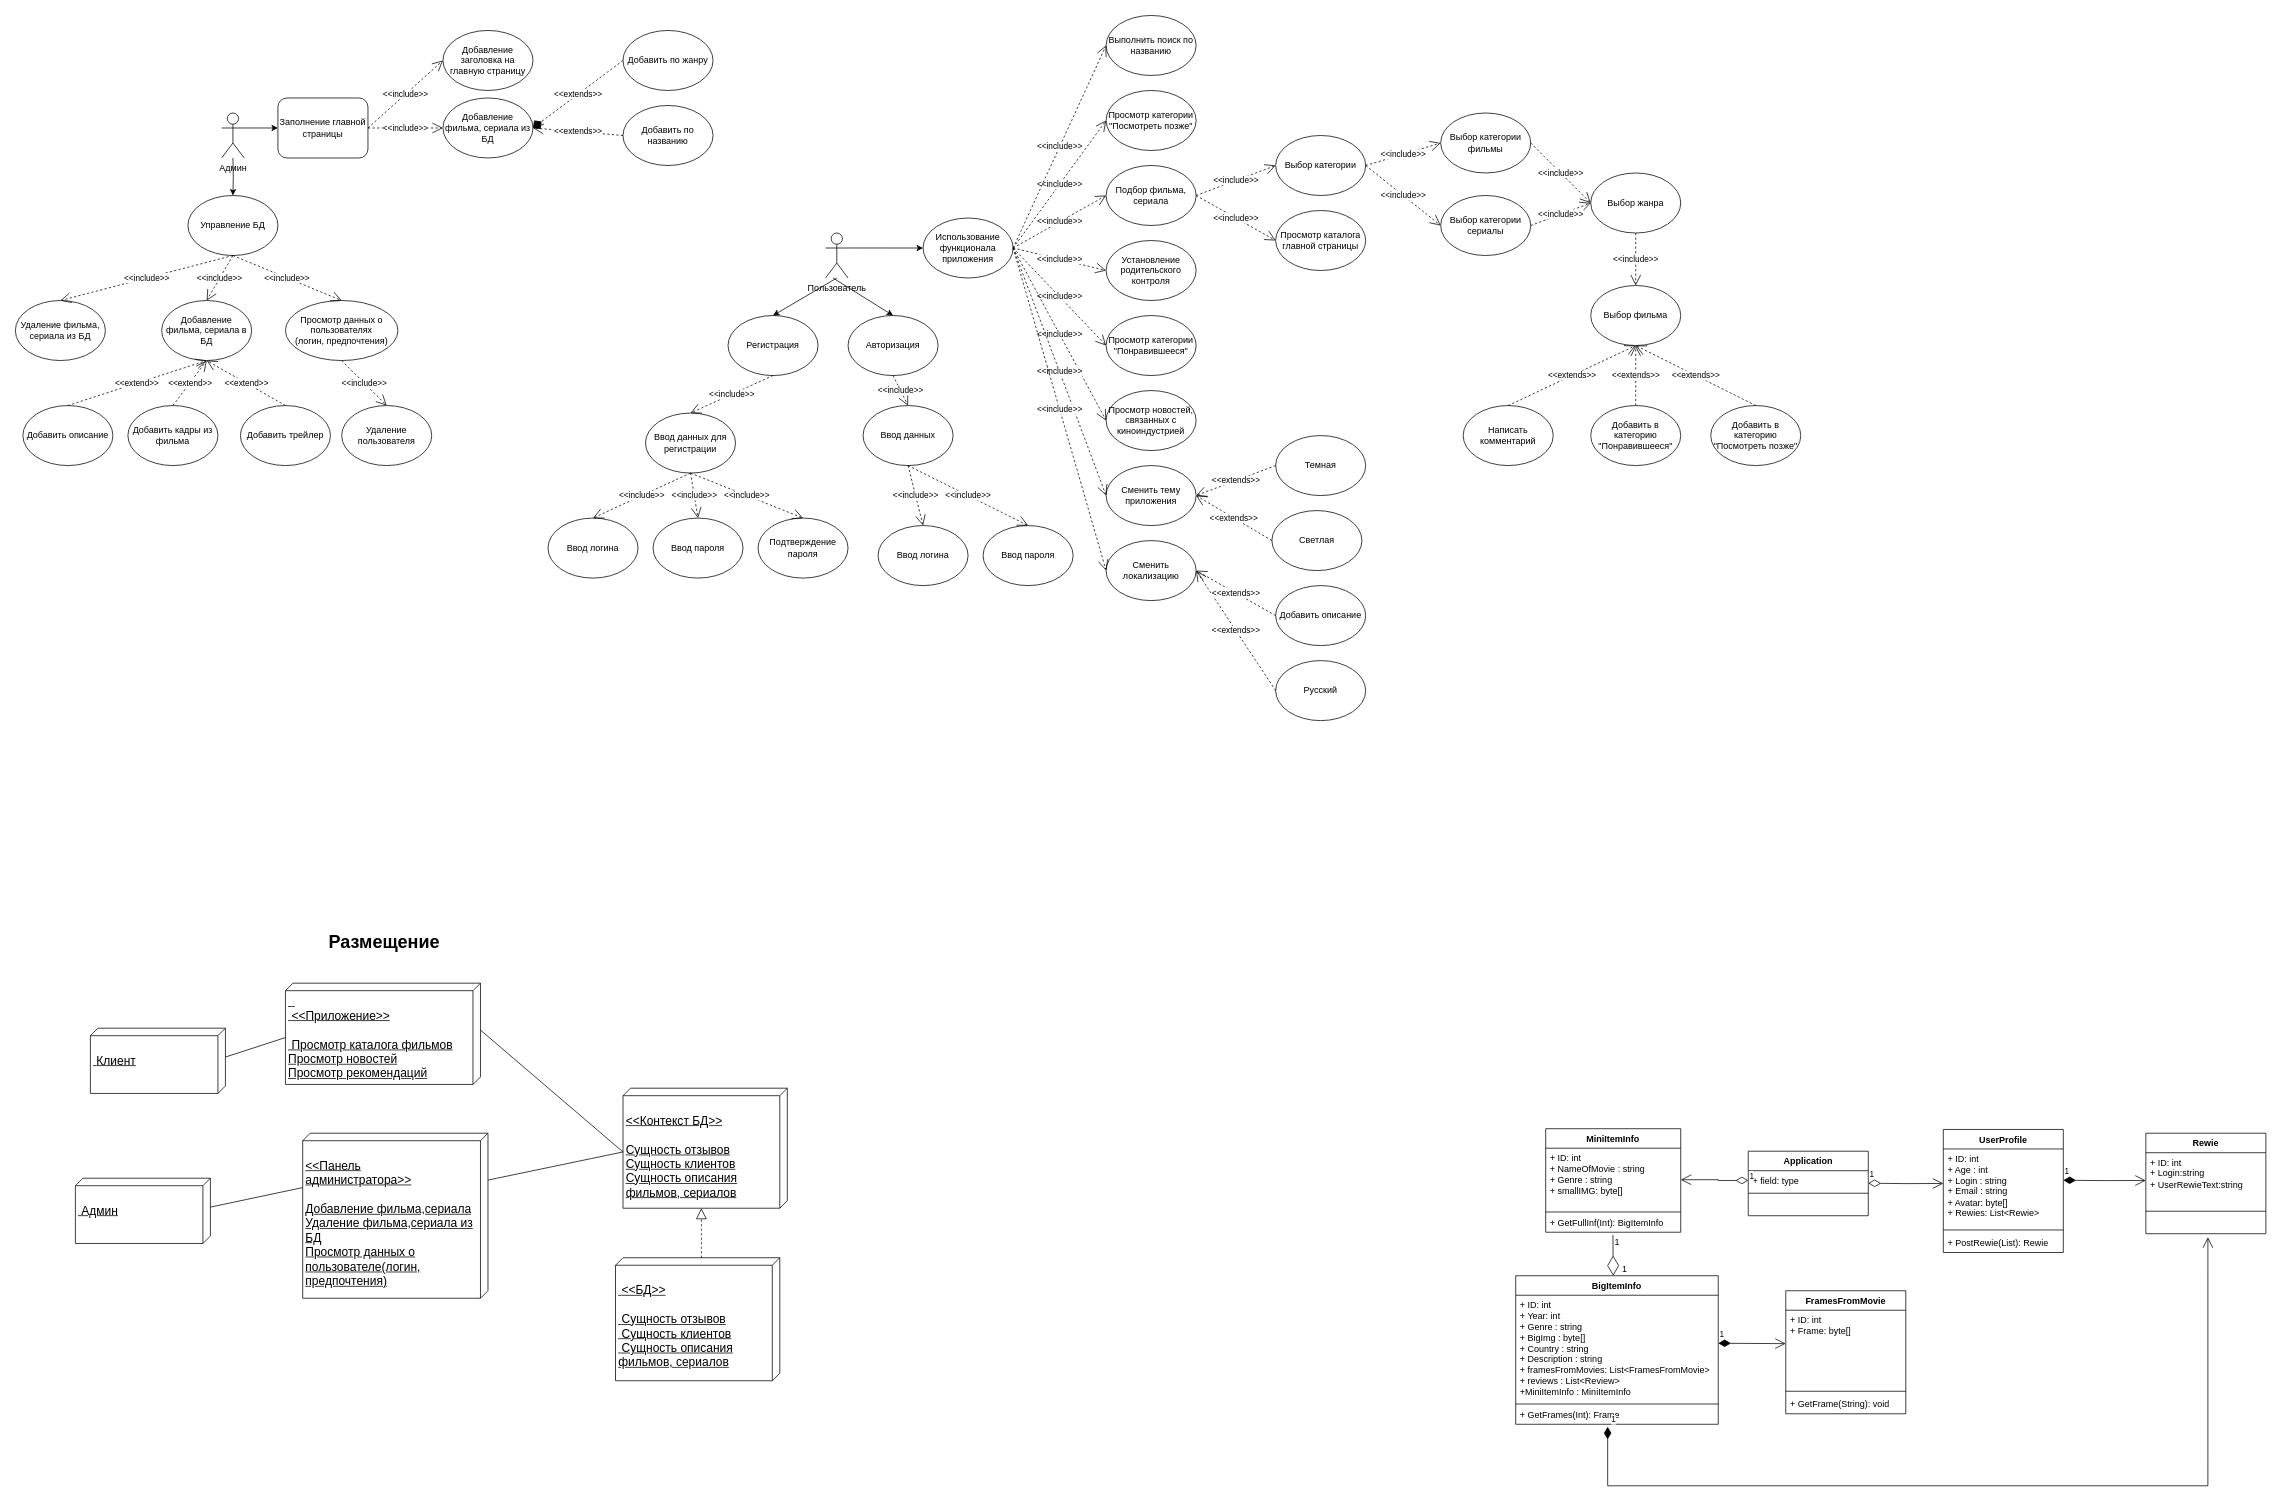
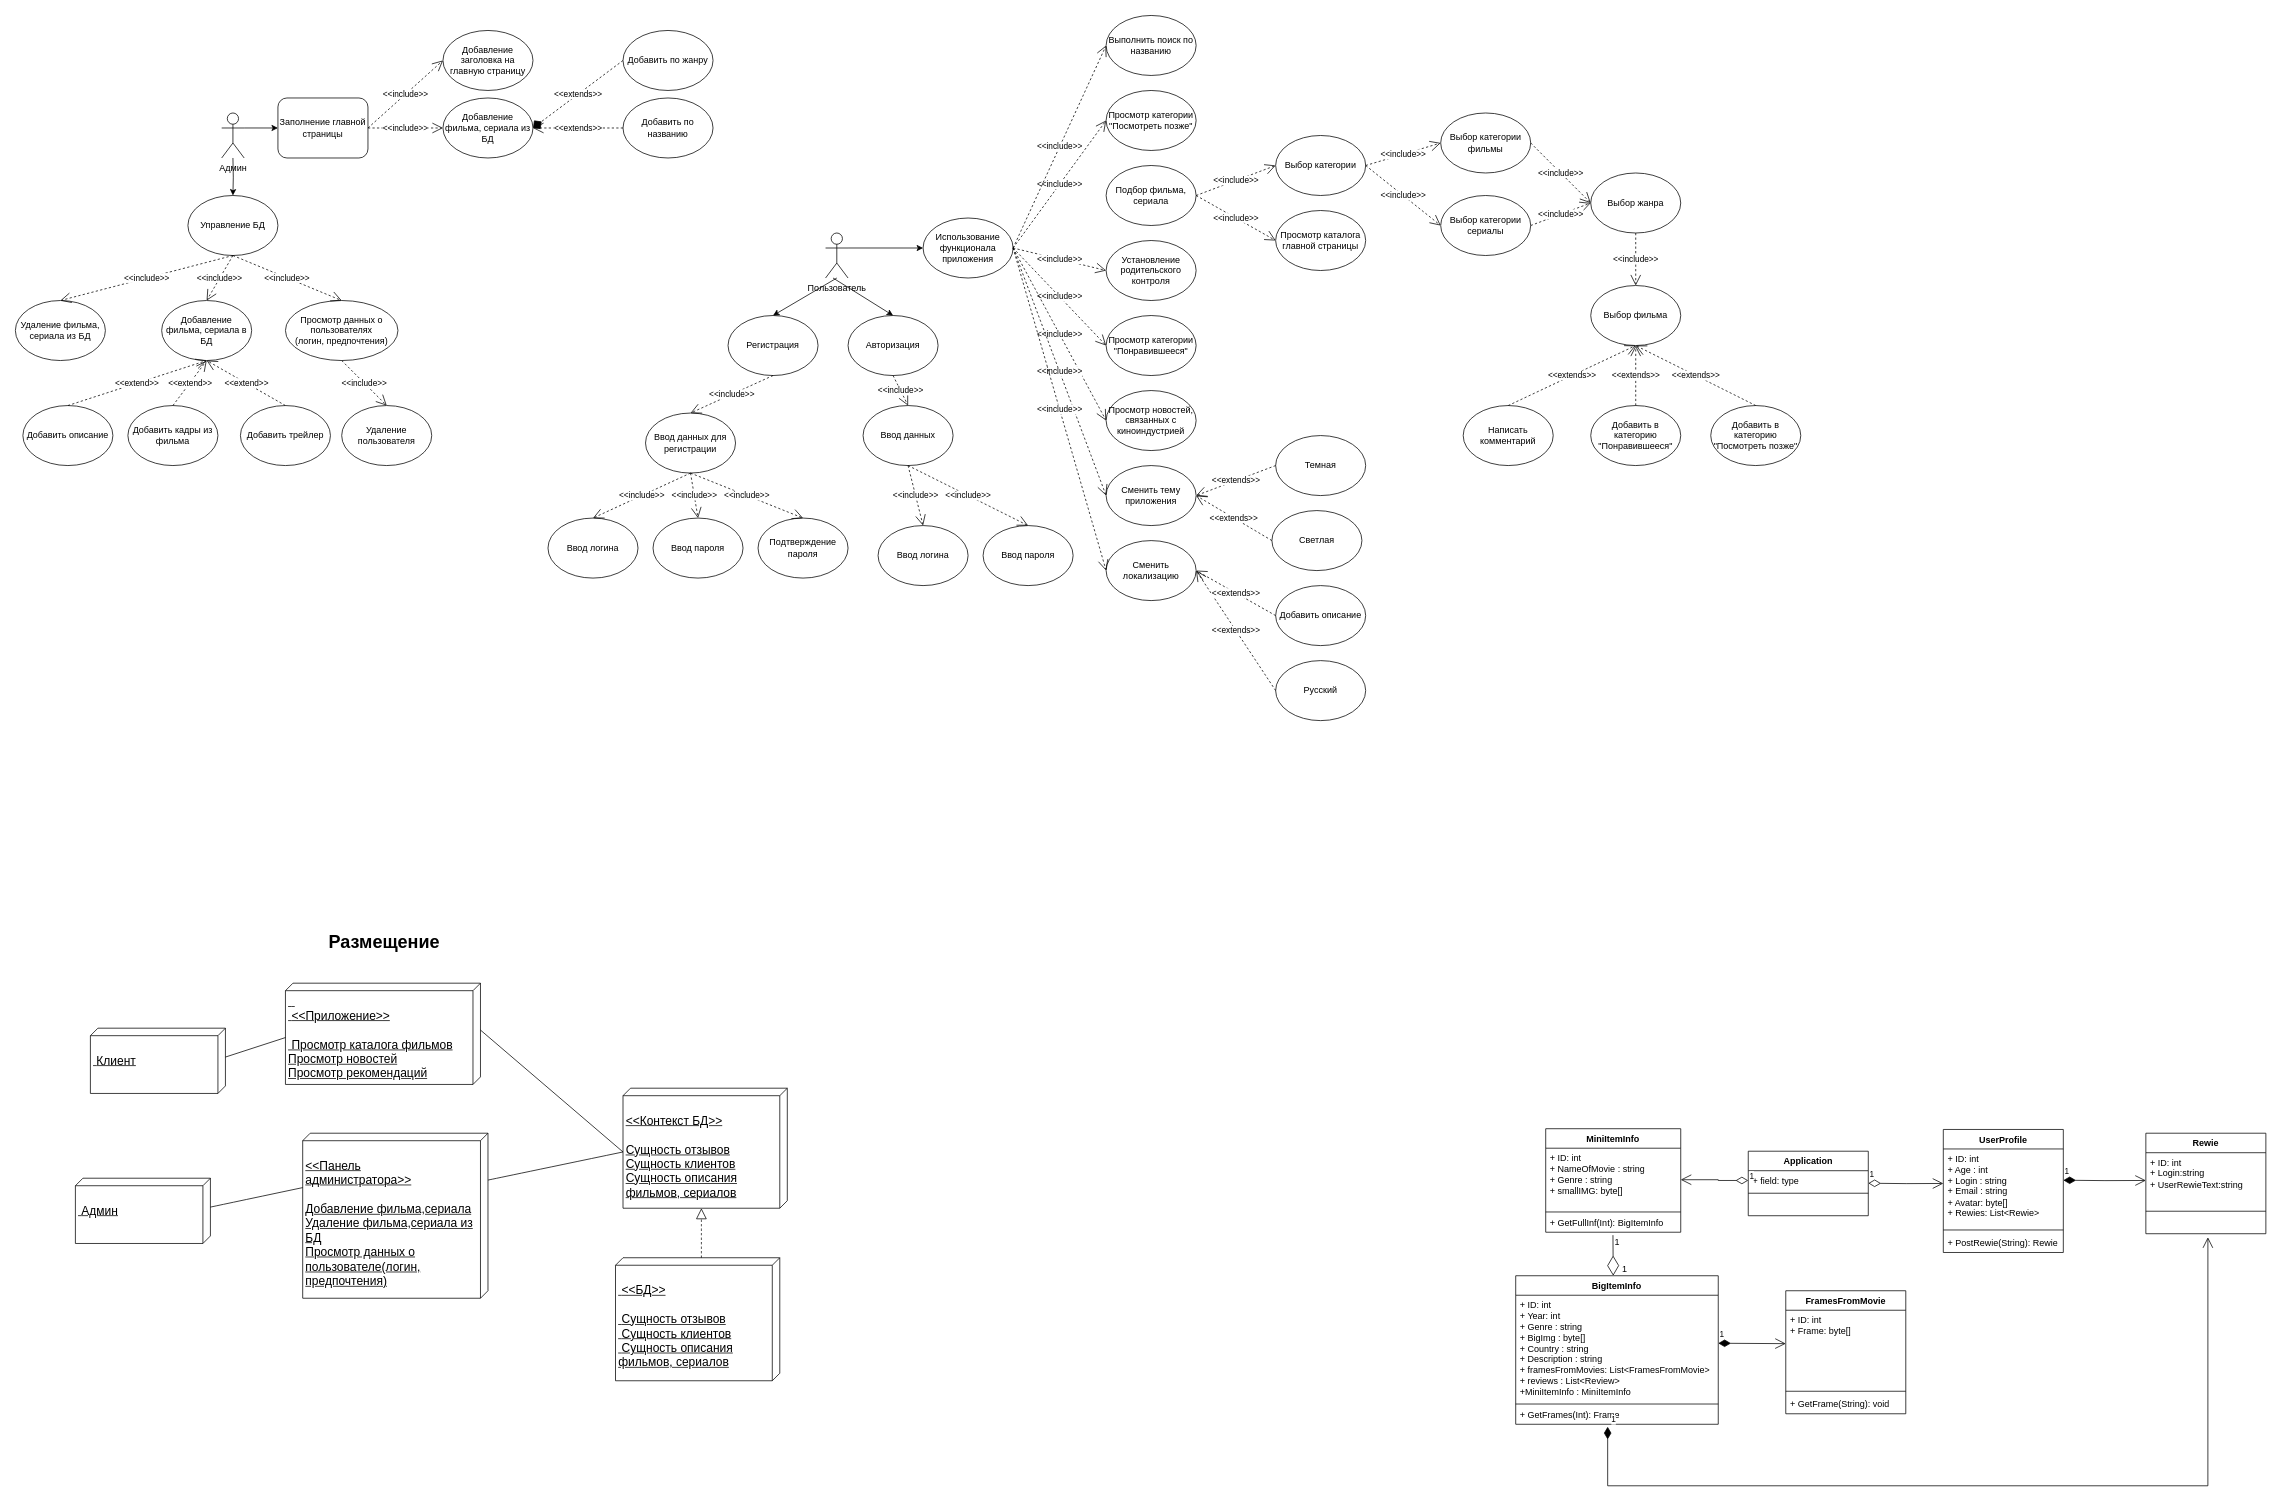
(668, 135) -> (668, 128)
(1060, 221) -> none
(2001, 1243) -> (2004, 1249)
